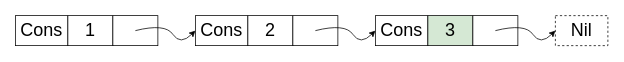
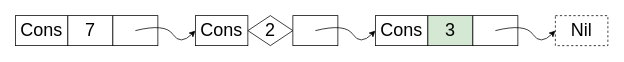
(90, 30) -> (90, 30)
(270, 30) -> (270, 30)
